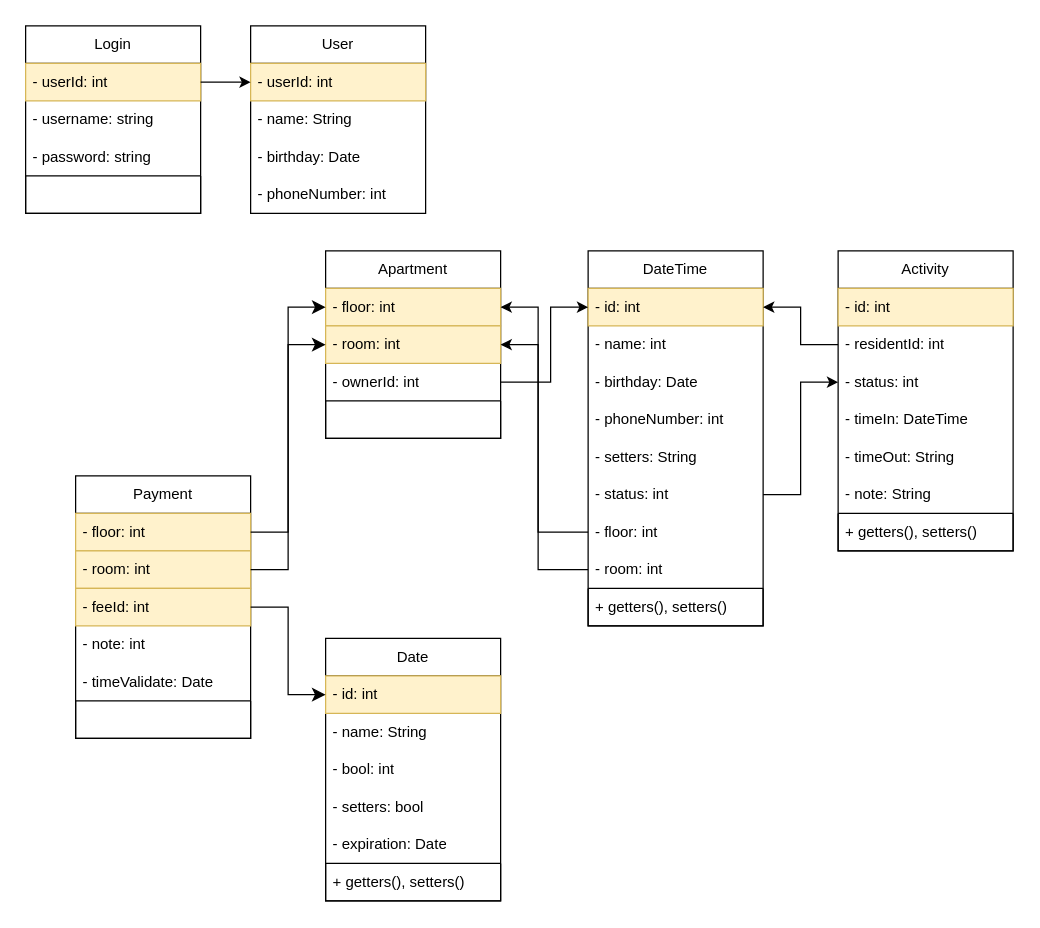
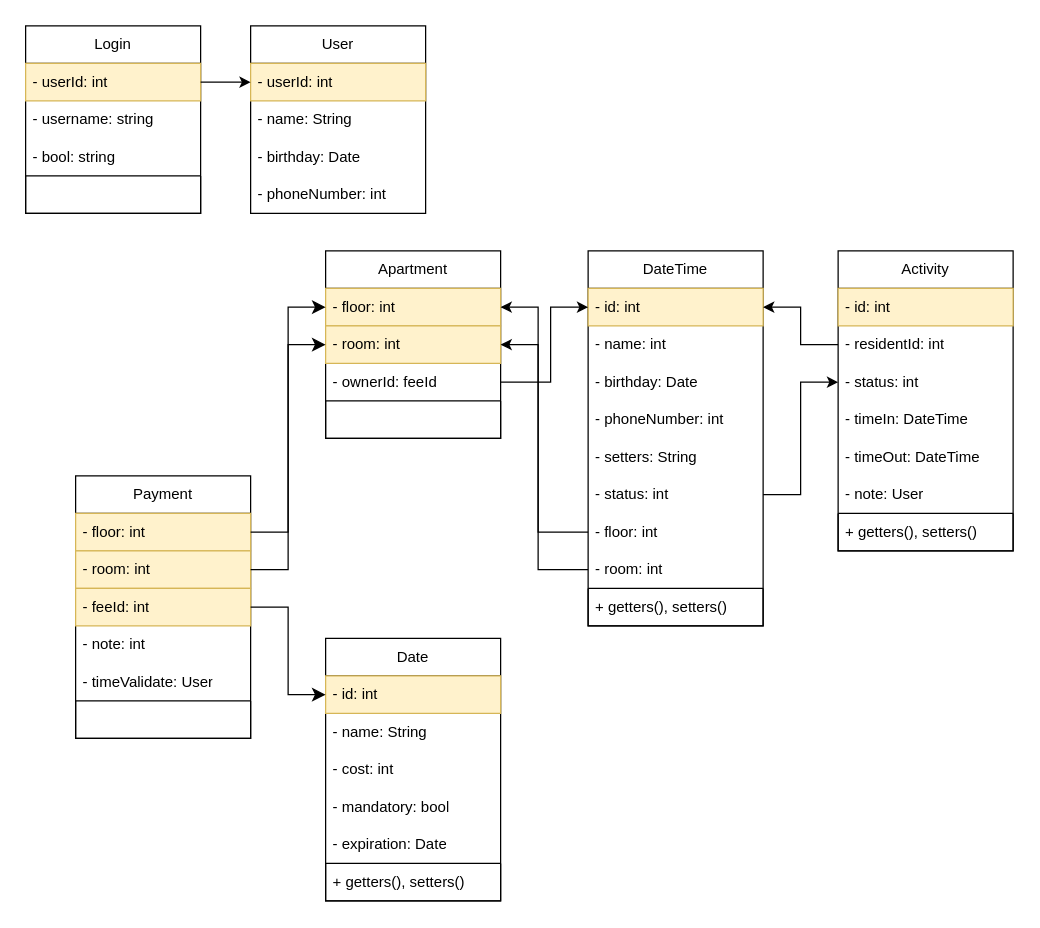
(101, 157) -> (82, 157)
(384, 382) -> (394, 382)
(907, 457) -> (916, 457)
(897, 494) -> (890, 494)
(155, 682) -> (155, 682)
(370, 769) -> (372, 769)
(388, 807) -> (397, 807)
